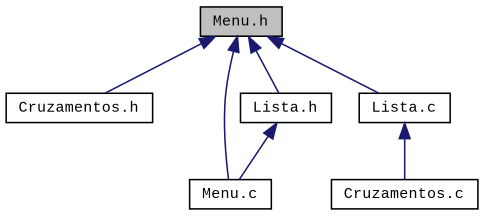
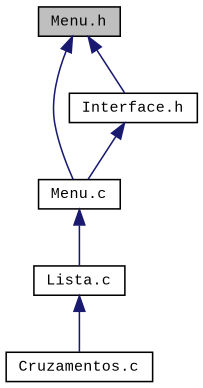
(330, 68) -> (79, 245)
(79, 108) -> none
(286, 108) -> (133, 108)
